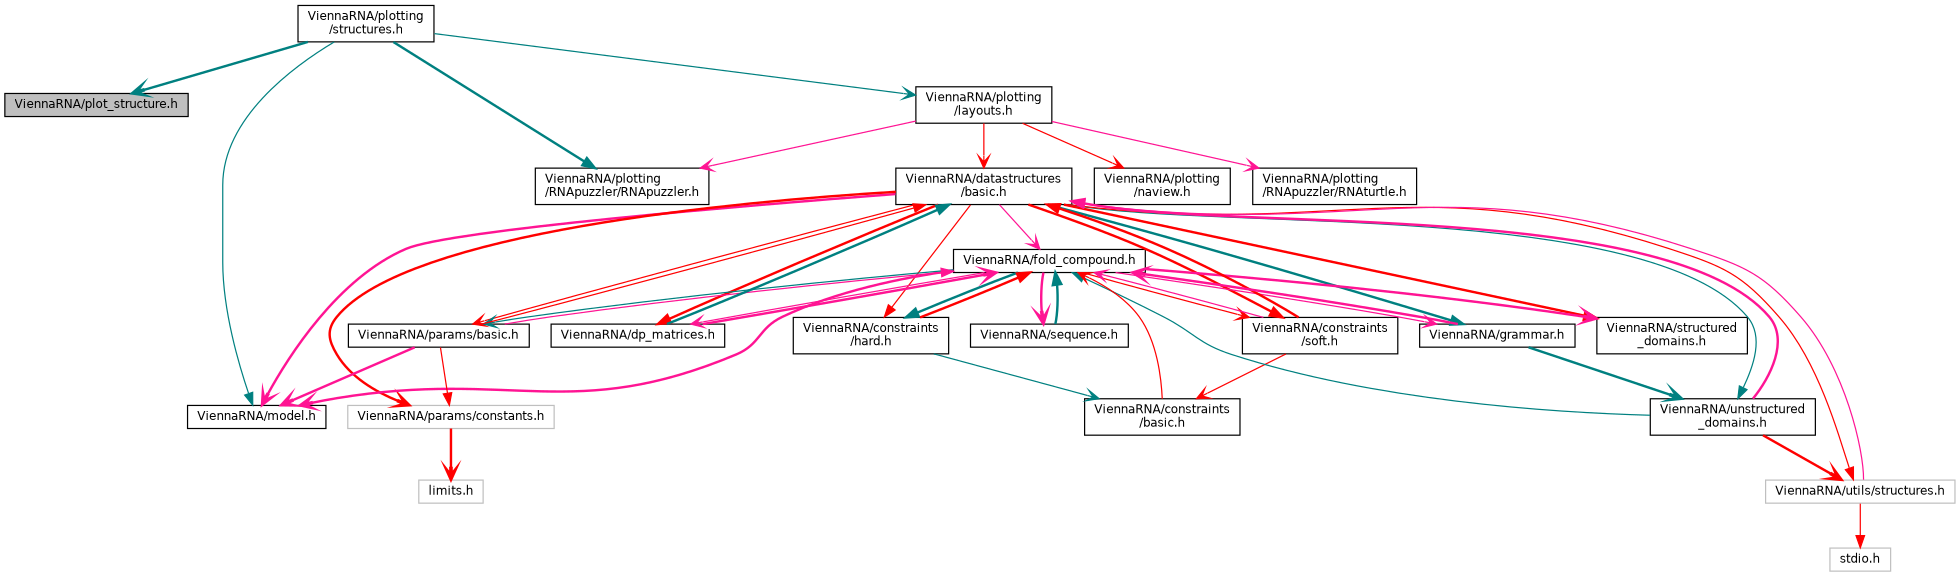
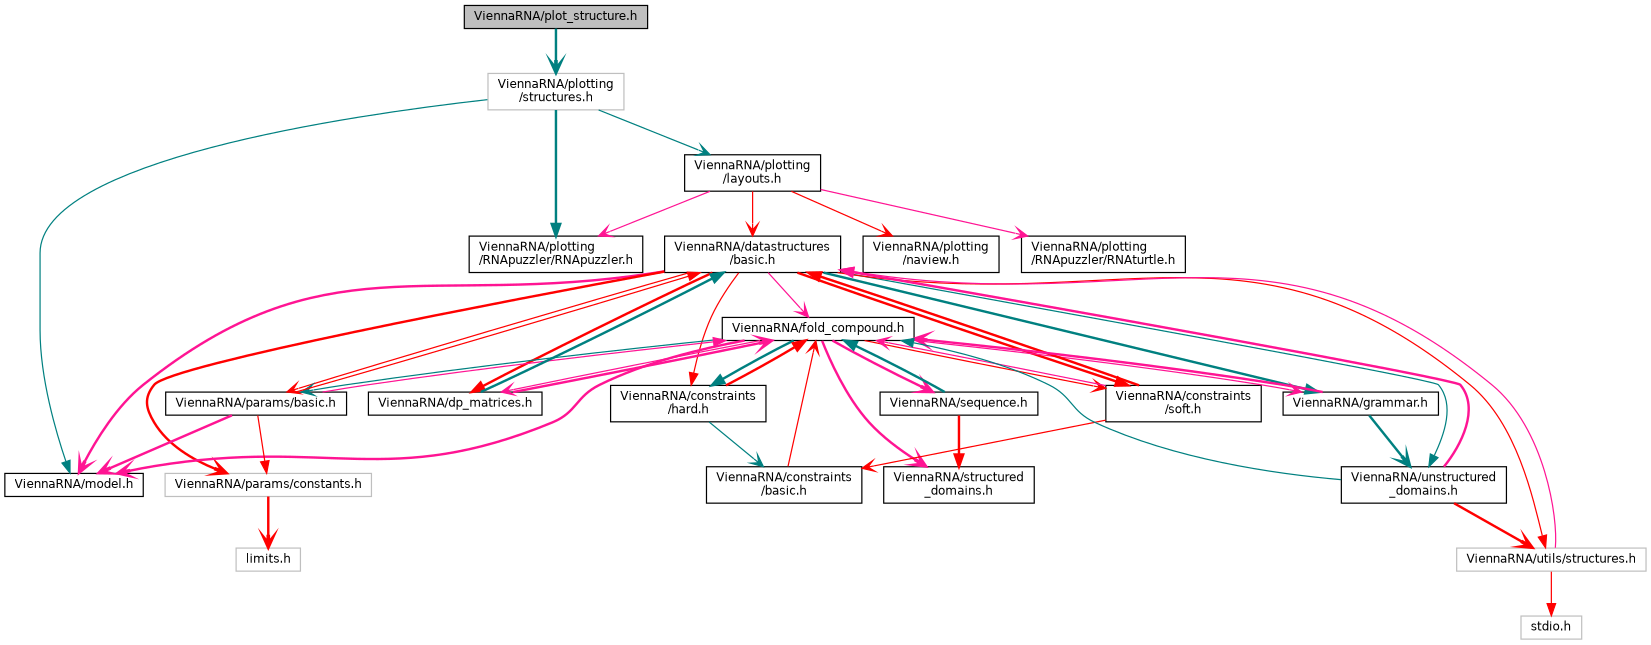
(366, 24) -> (556, 92)
(226, 66) -> (556, 45)
(1324, 260) -> (959, 435)
